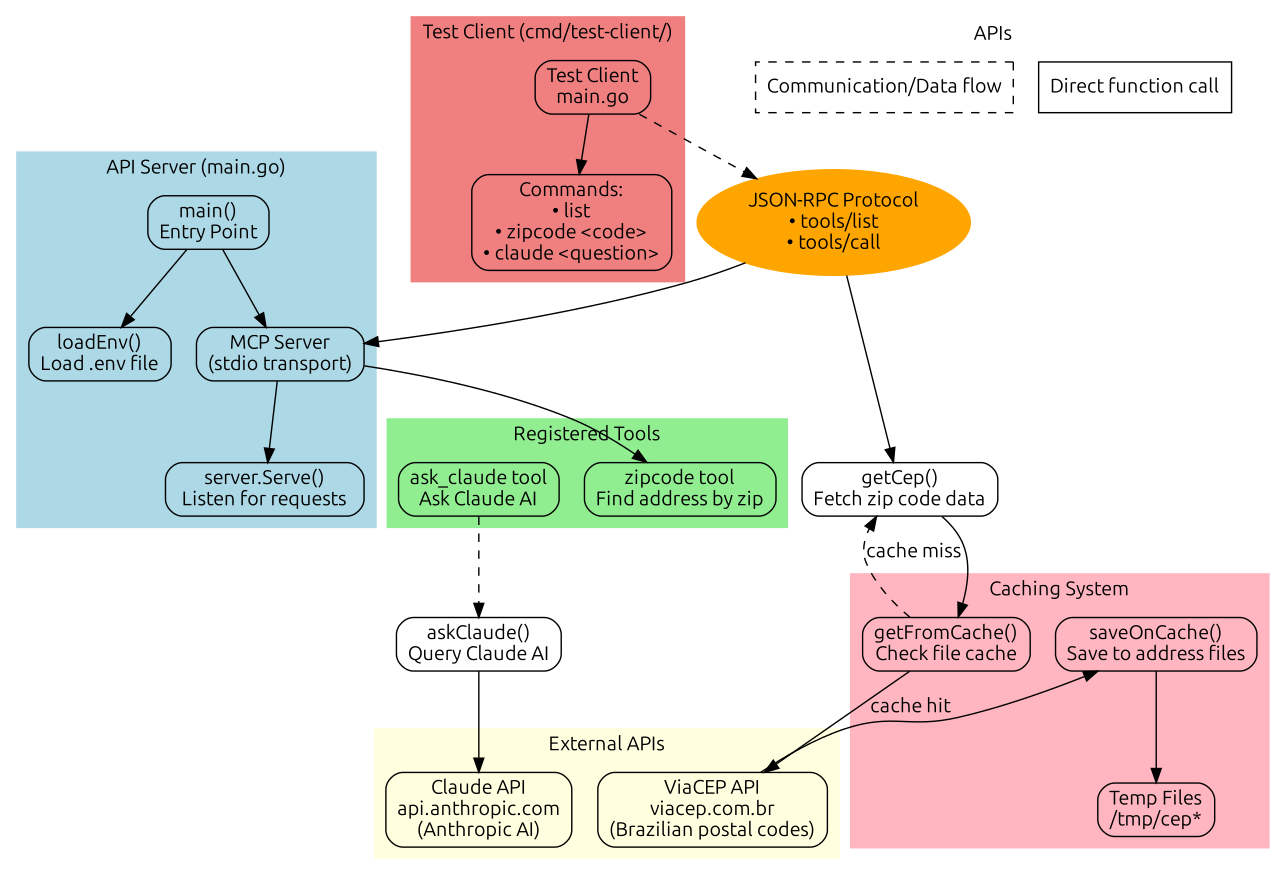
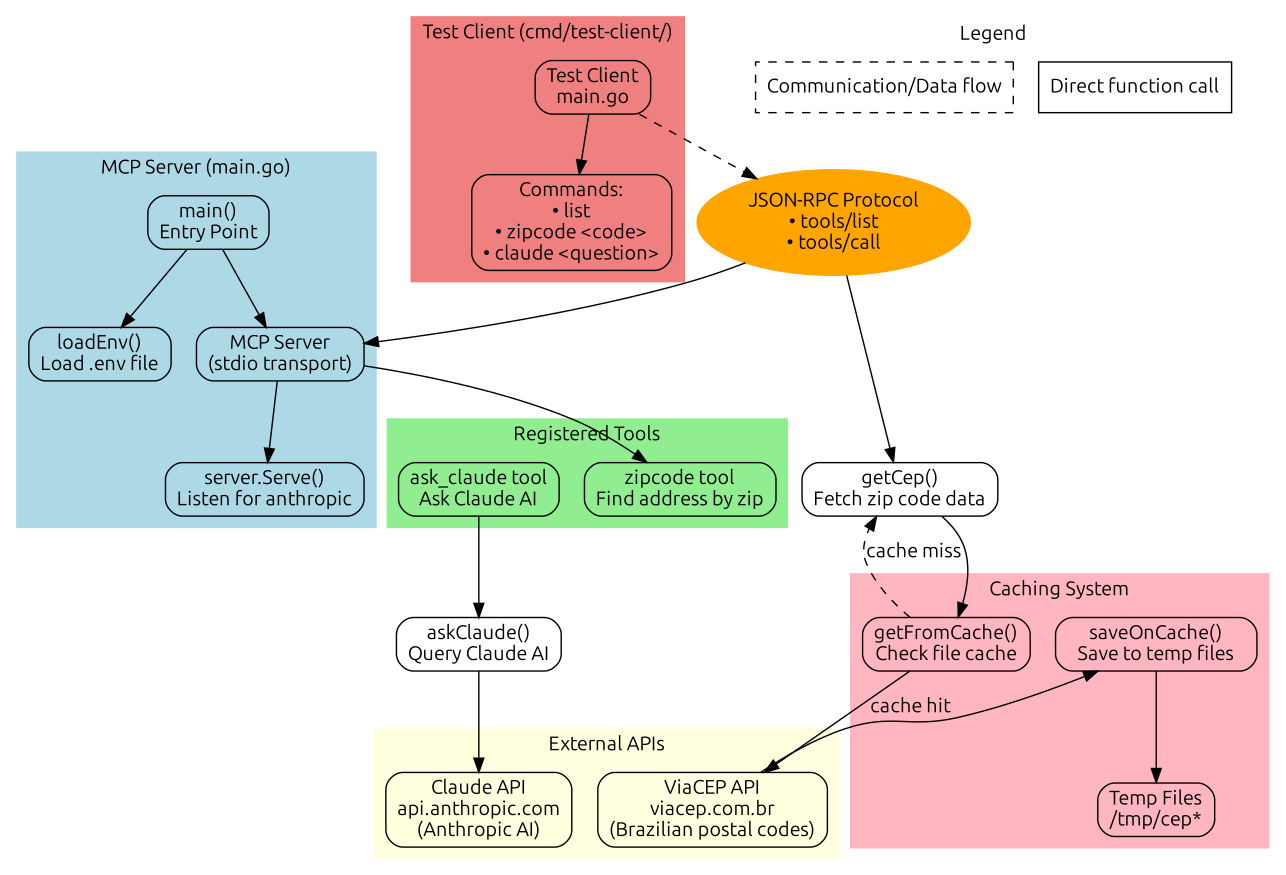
(994, 35) -> (994, 35)
(196, 168) -> (196, 168)
(265, 489) -> (265, 489)
(479, 560) -> (479, 560)
(1156, 644) -> (1156, 644)
